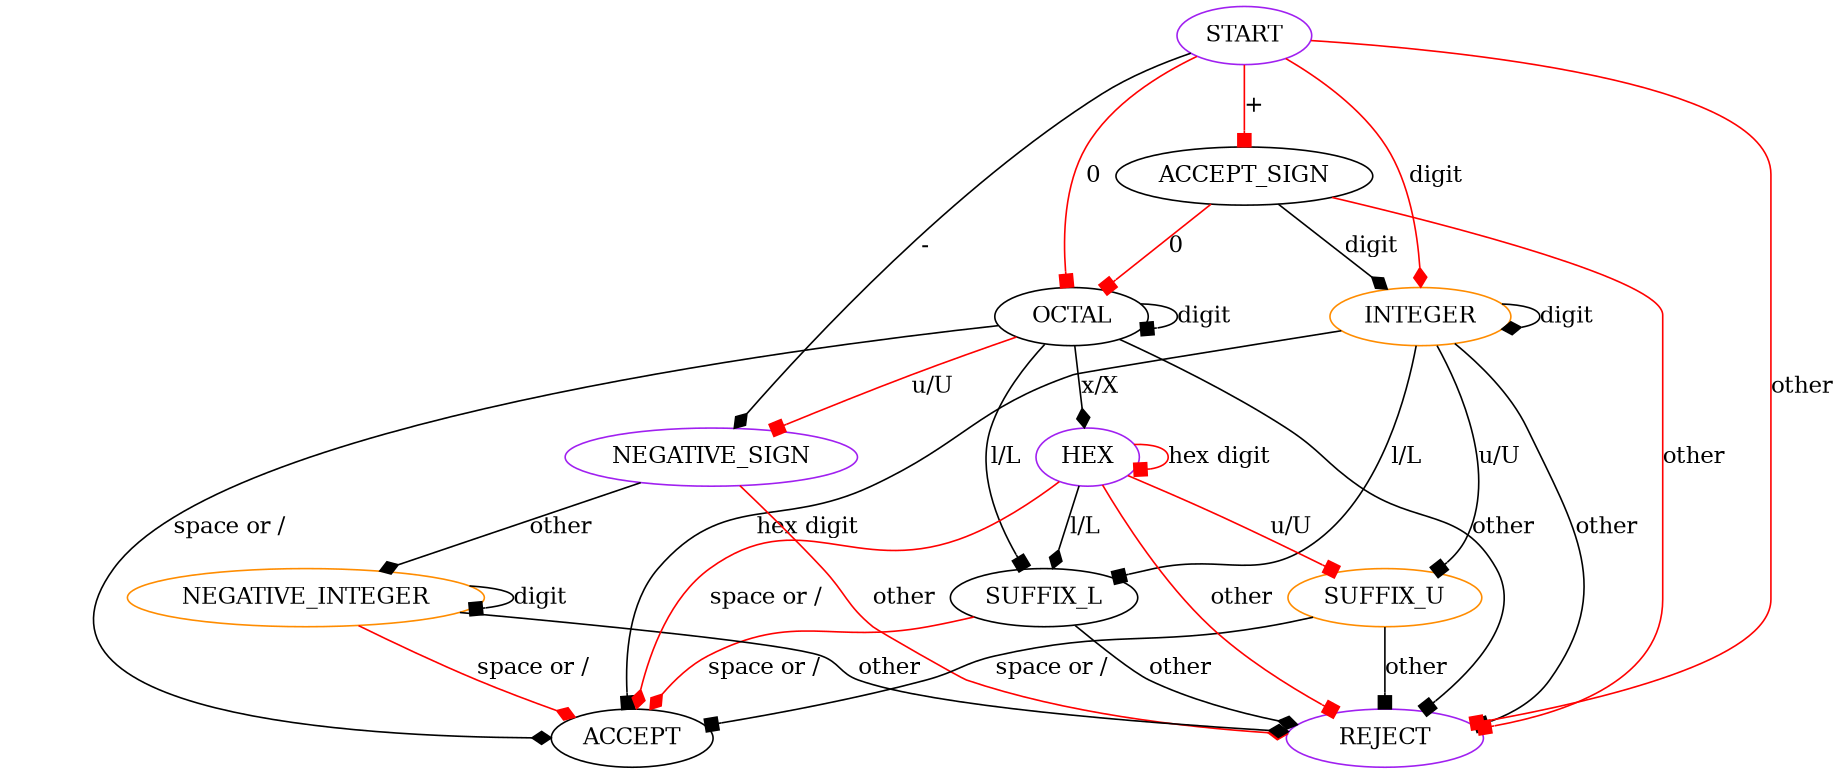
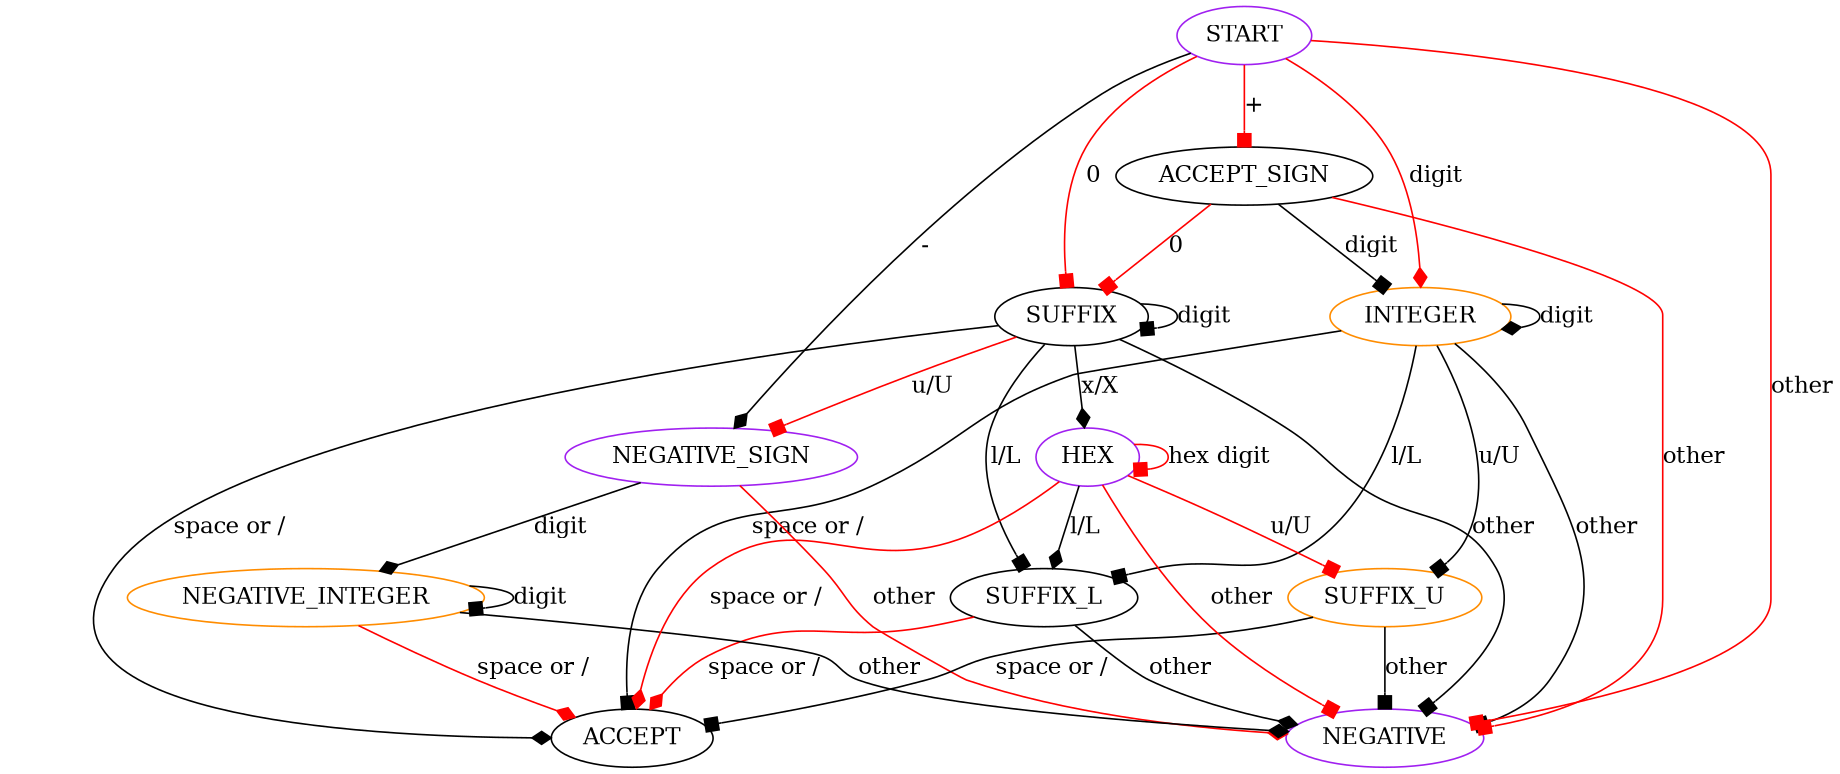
(1326, 242) -> (1326, 242)
(1072, 317) -> (1072, 317)
(561, 527) -> (561, 527)
(808, 527) -> (808, 527)
(1385, 738) -> (1385, 738)
